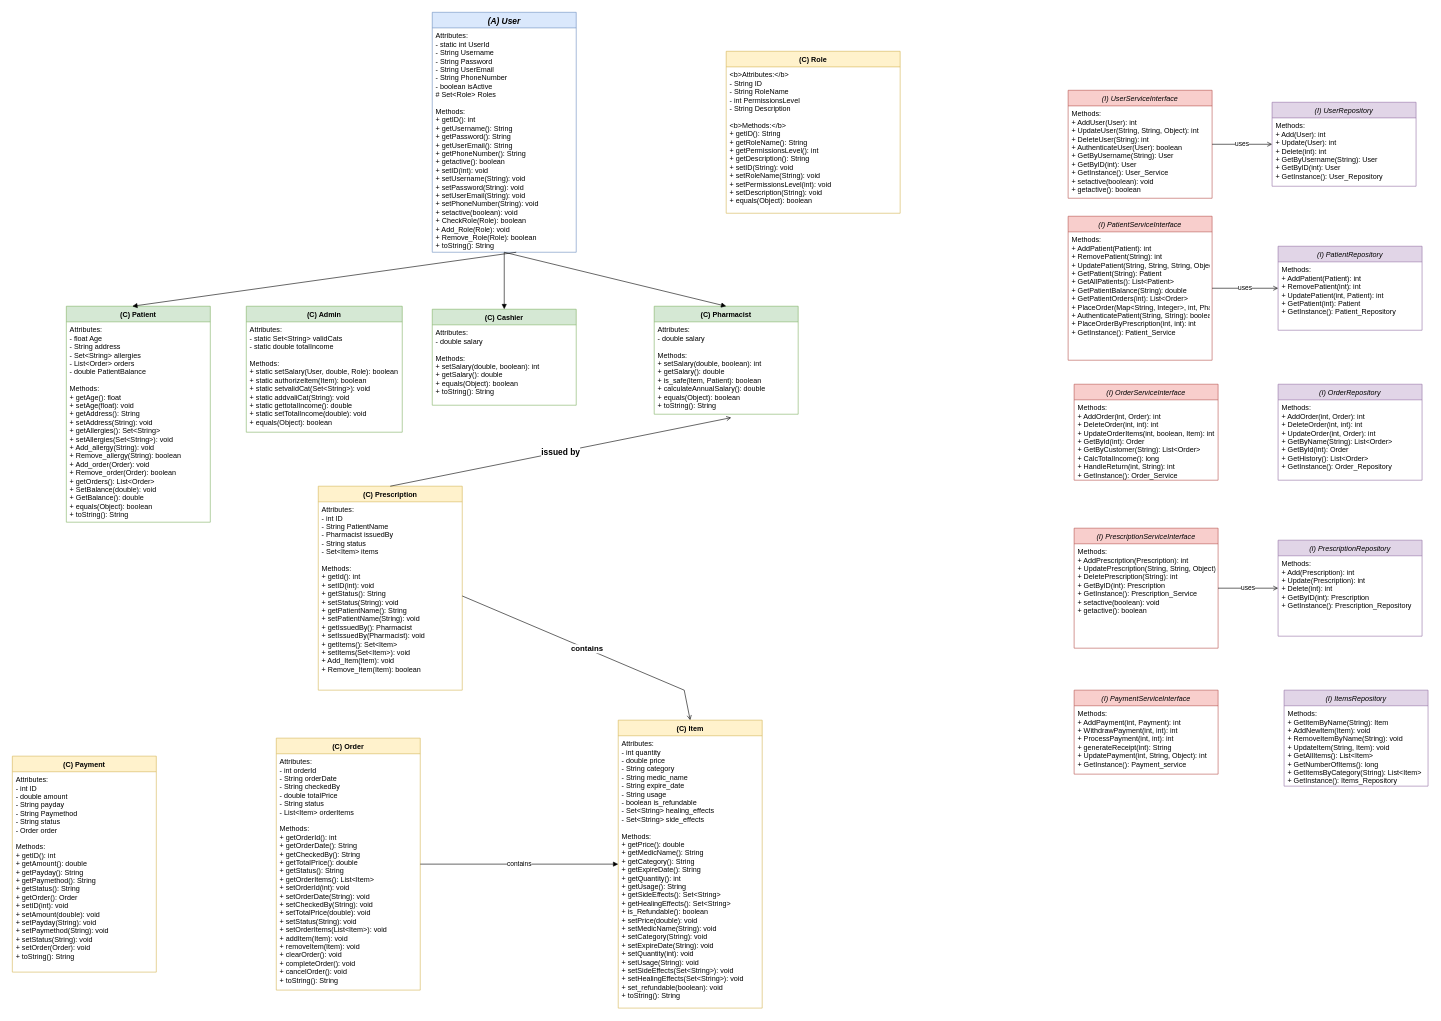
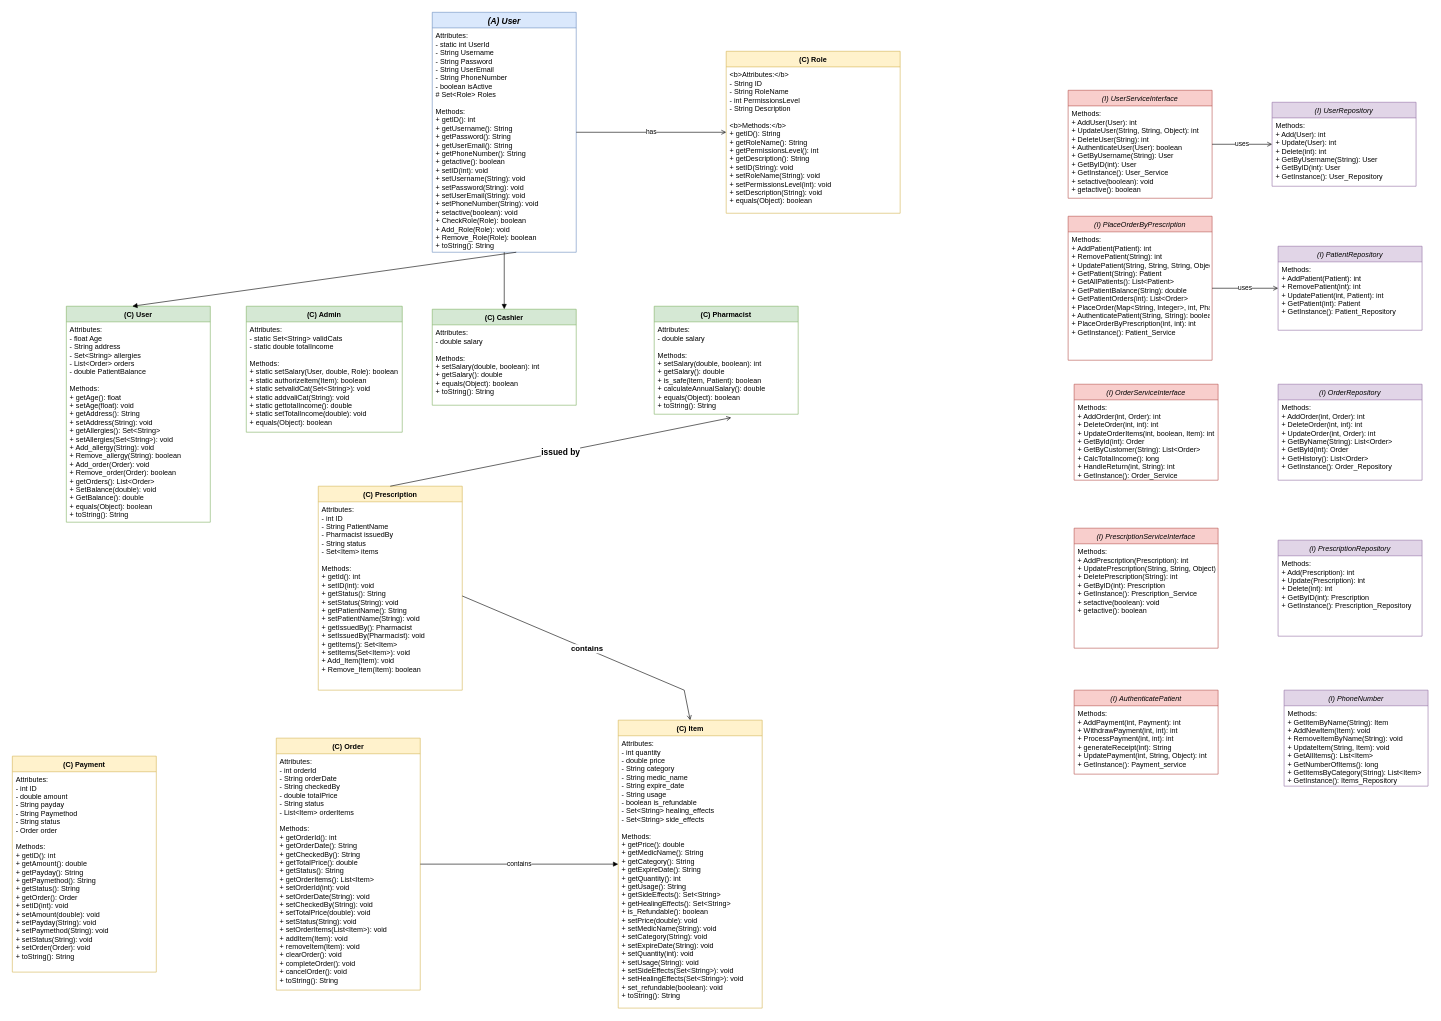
none -> (651, 132)
(1140, 224) -> (1140, 224)
(616, 280) -> none
(138, 314) -> (138, 314)
(1248, 588) -> none
(1146, 698) -> (1146, 698)
(1356, 698) -> (1356, 698)
